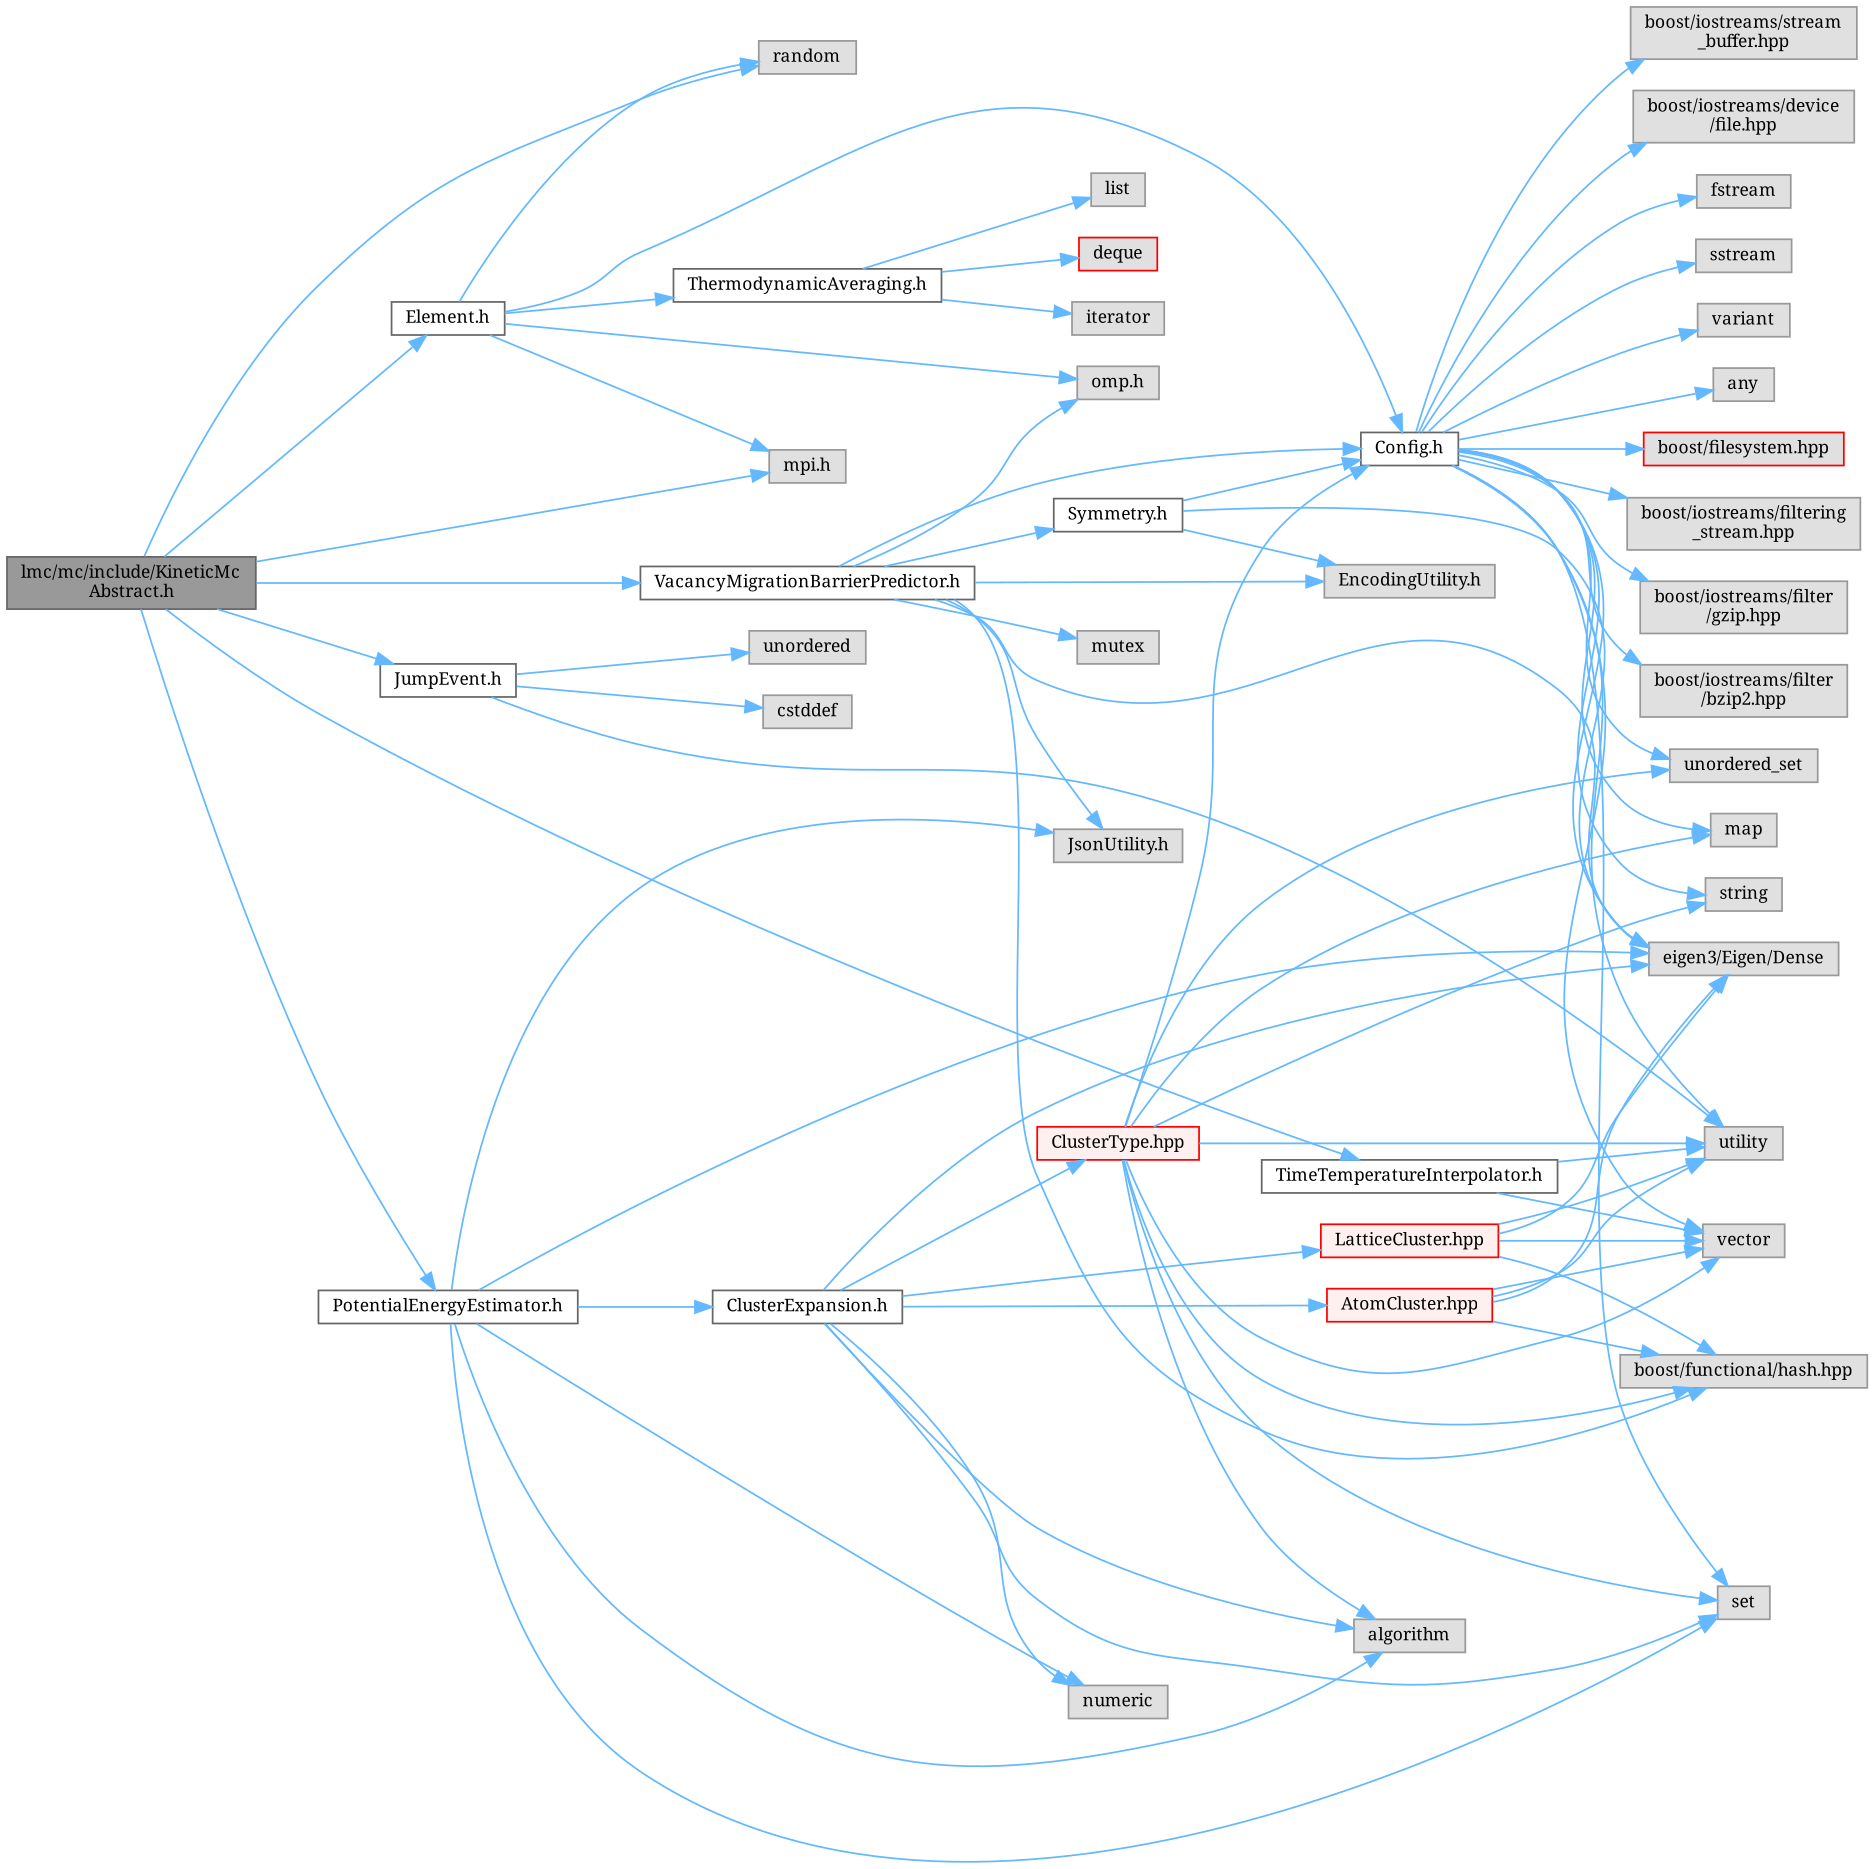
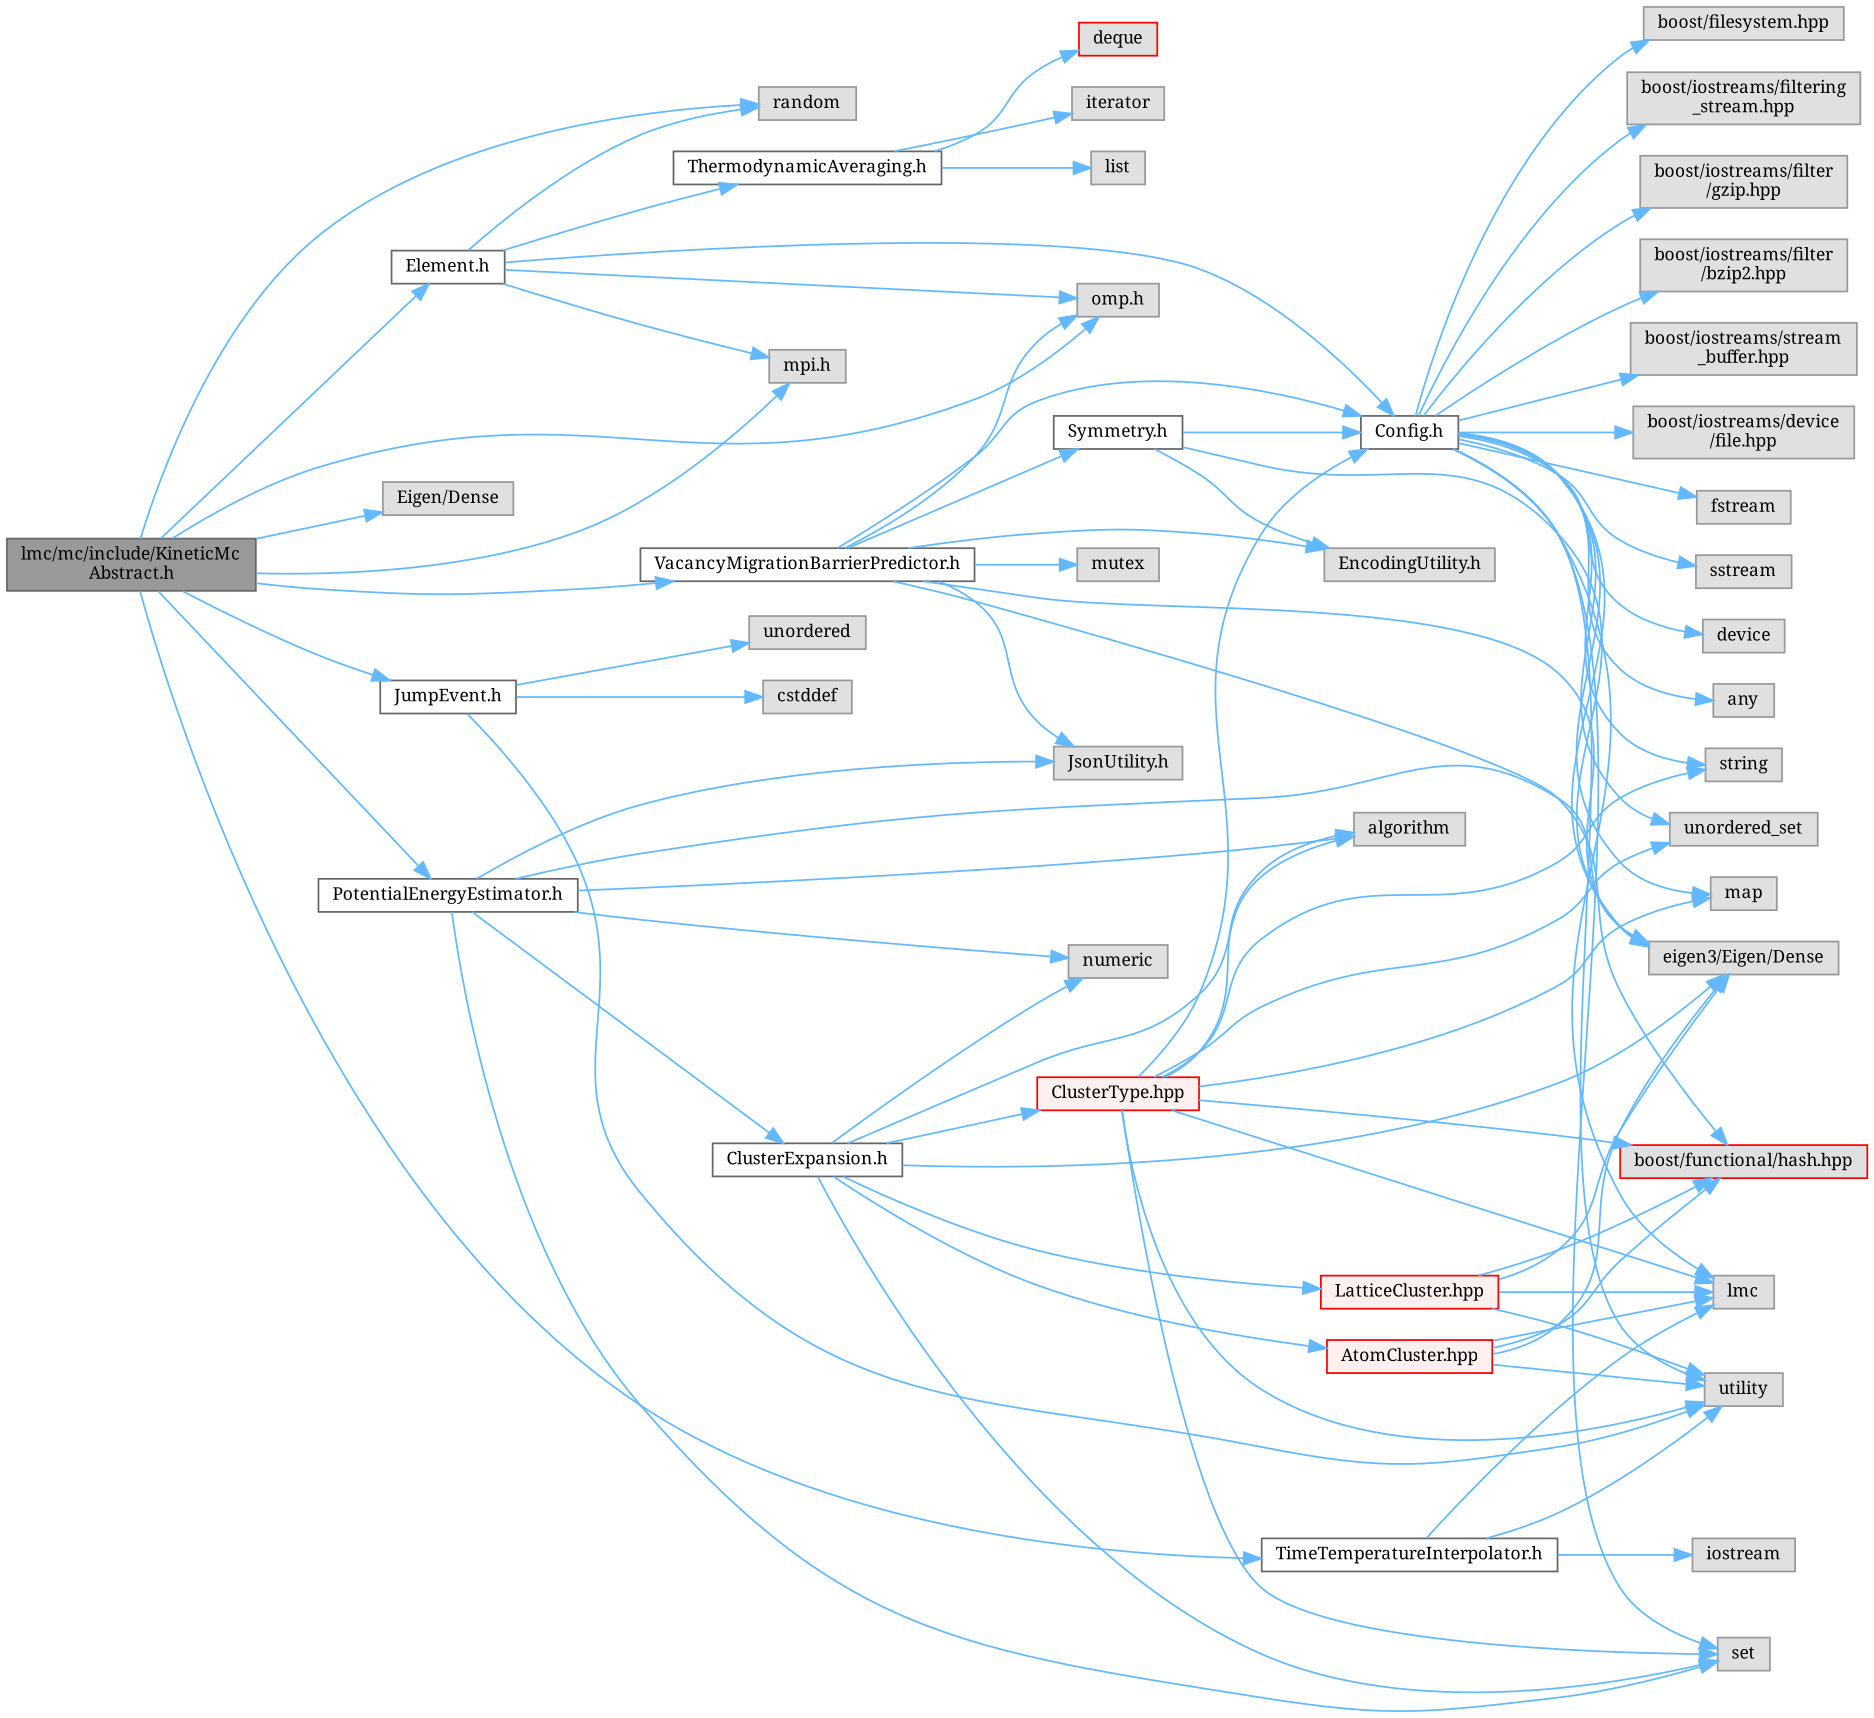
(1744, 320) -> (1744, 636)
none -> (632, 439)
(1744, 449) -> (1744, 23)
none -> (448, 499)
(1744, 1241) -> (1744, 1292)
(1744, 1371) -> (1744, 1162)
none -> (1744, 1555)
